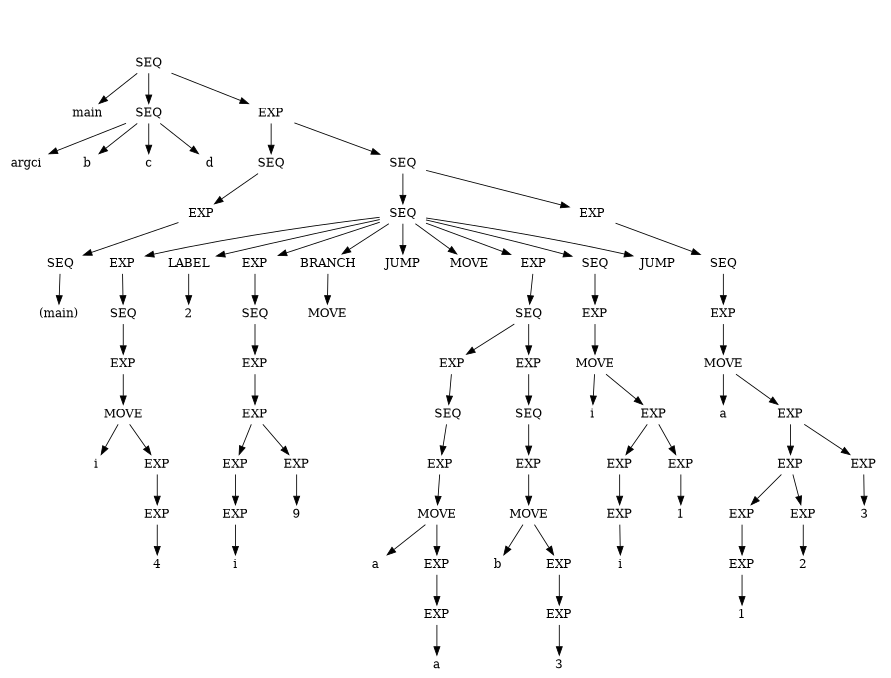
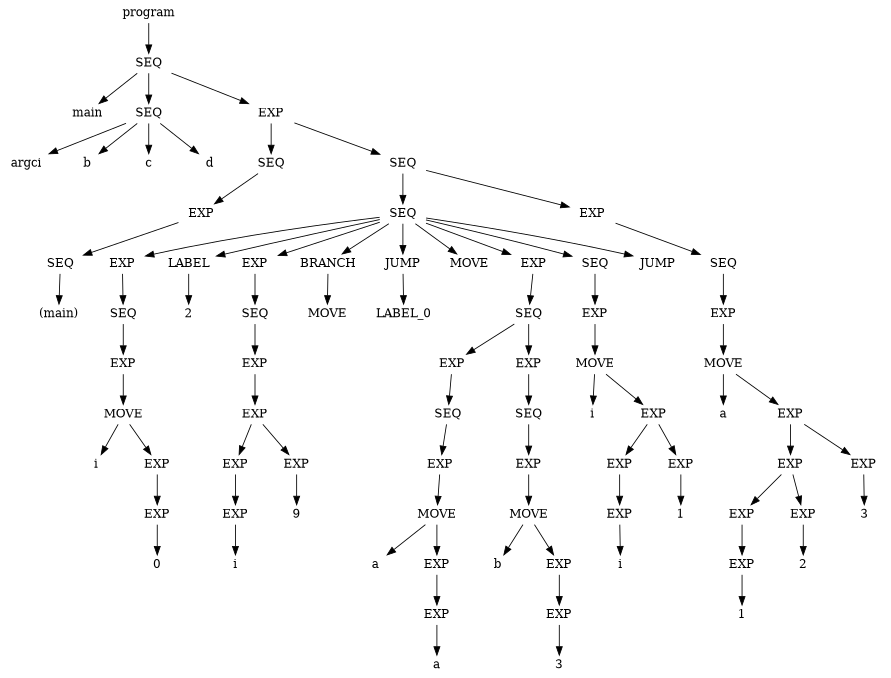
none -> (149, 13)
none -> (404, 314)
(157, 565) -> (157, 565)
